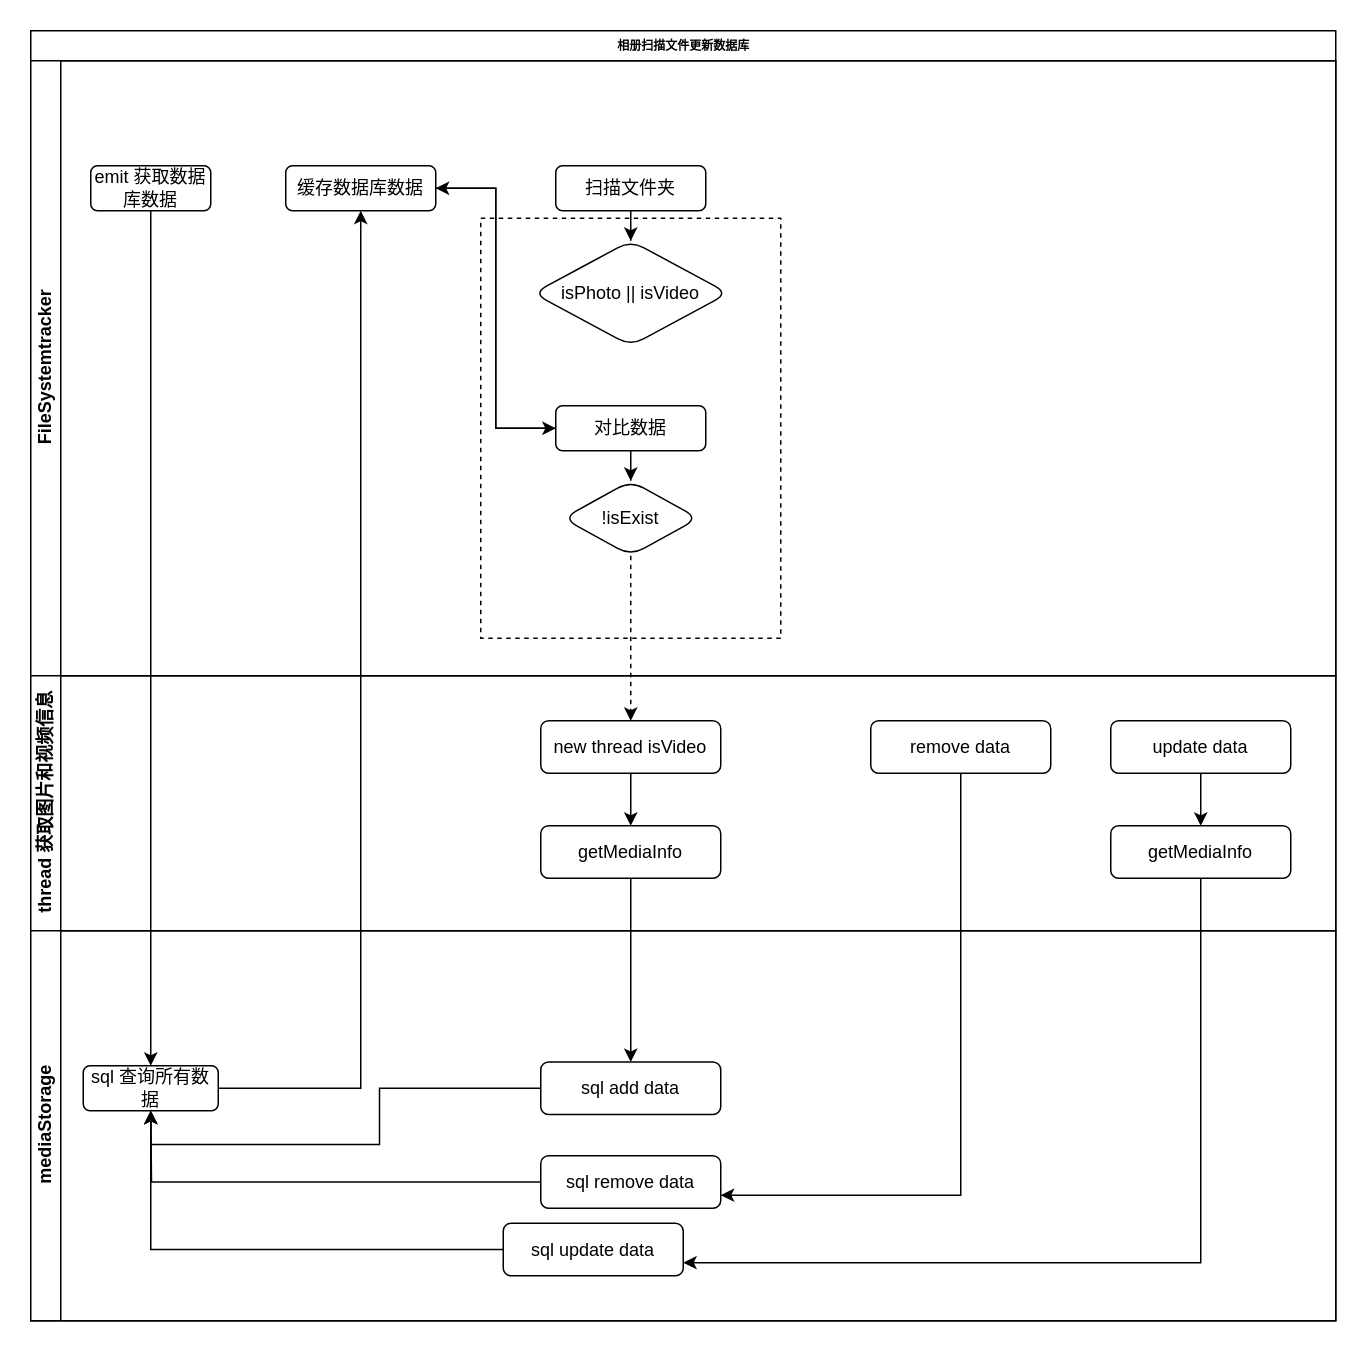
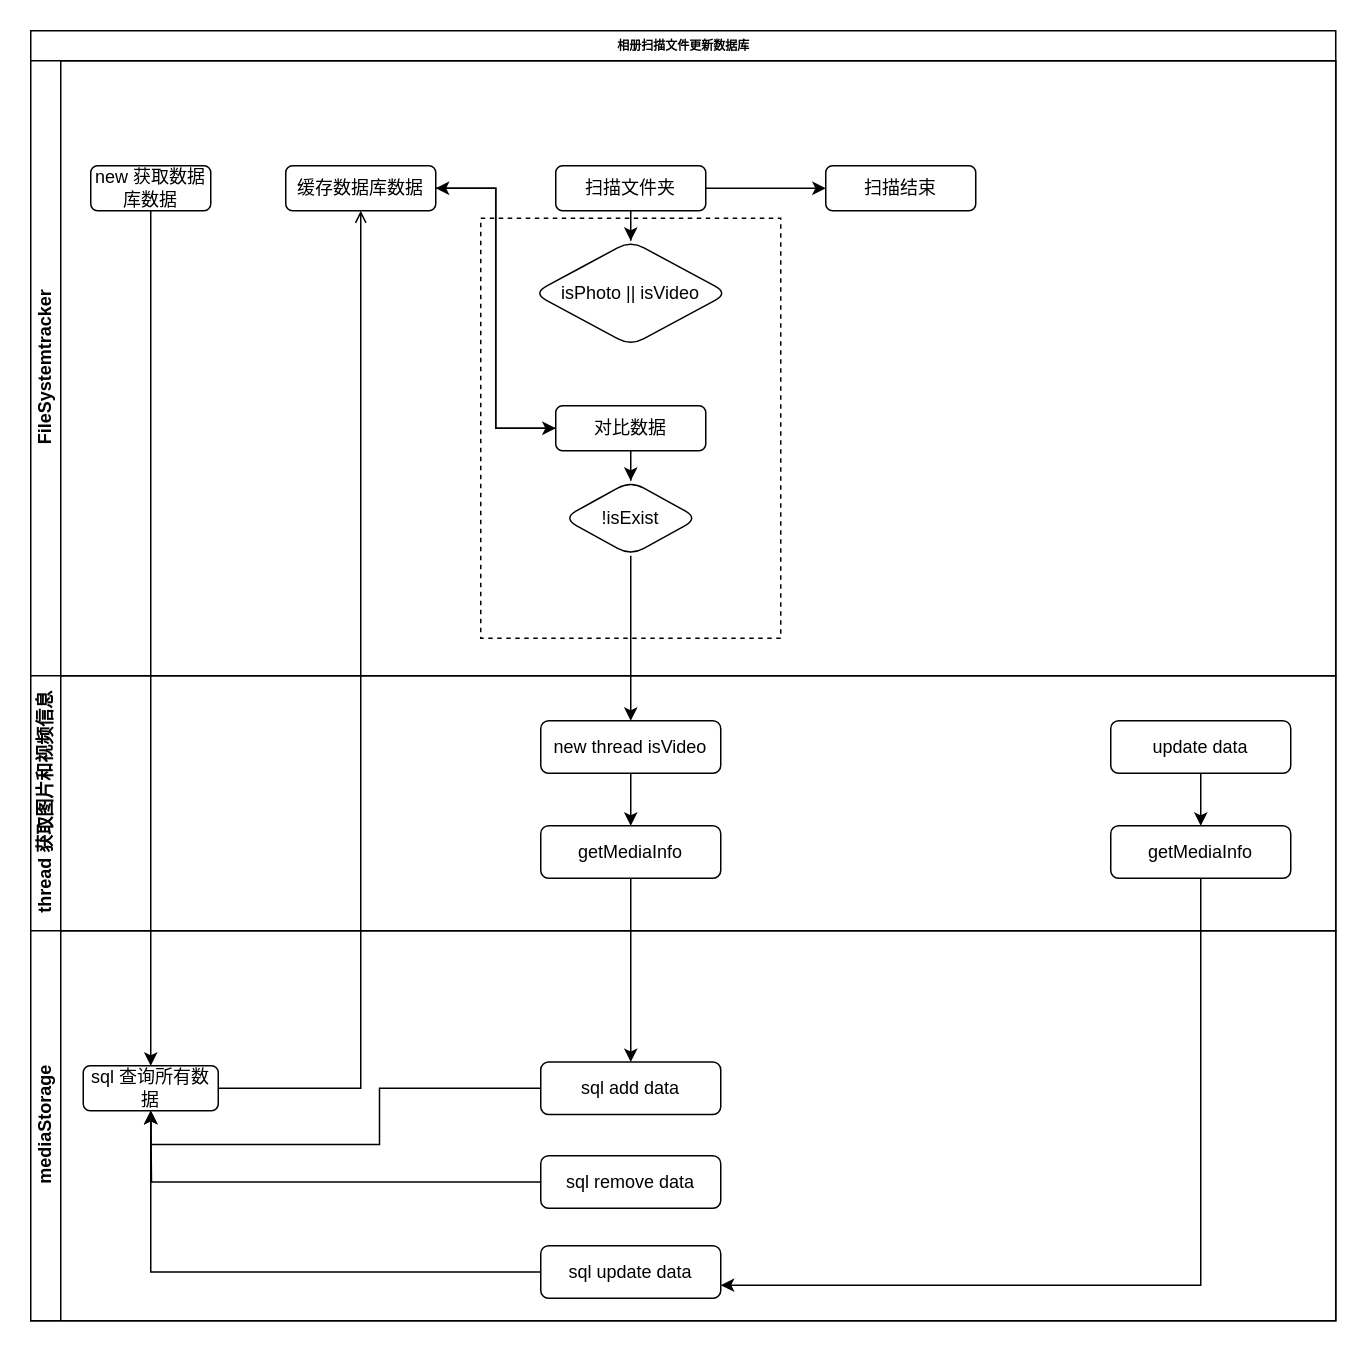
(151, 188) -> (151, 188)
none -> (761, 188)
none -> (901, 188)
(361, 222) -> (361, 219)
(631, 634) -> (631, 634)
(961, 747) -> none
(961, 1099) -> none
(593, 1250) -> (631, 1272)
